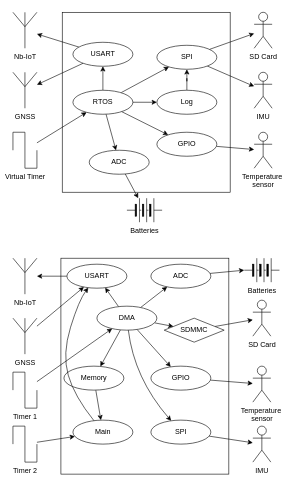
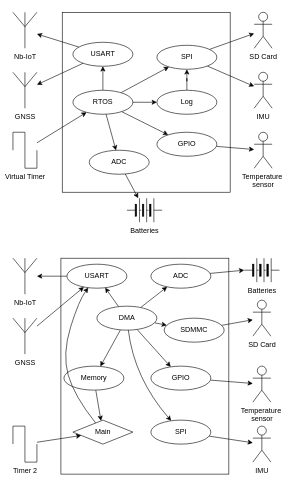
(194, 330) -> (194, 330)
(73, 356) -> none
(25, 390) -> none
(103, 432) -> (103, 432)
